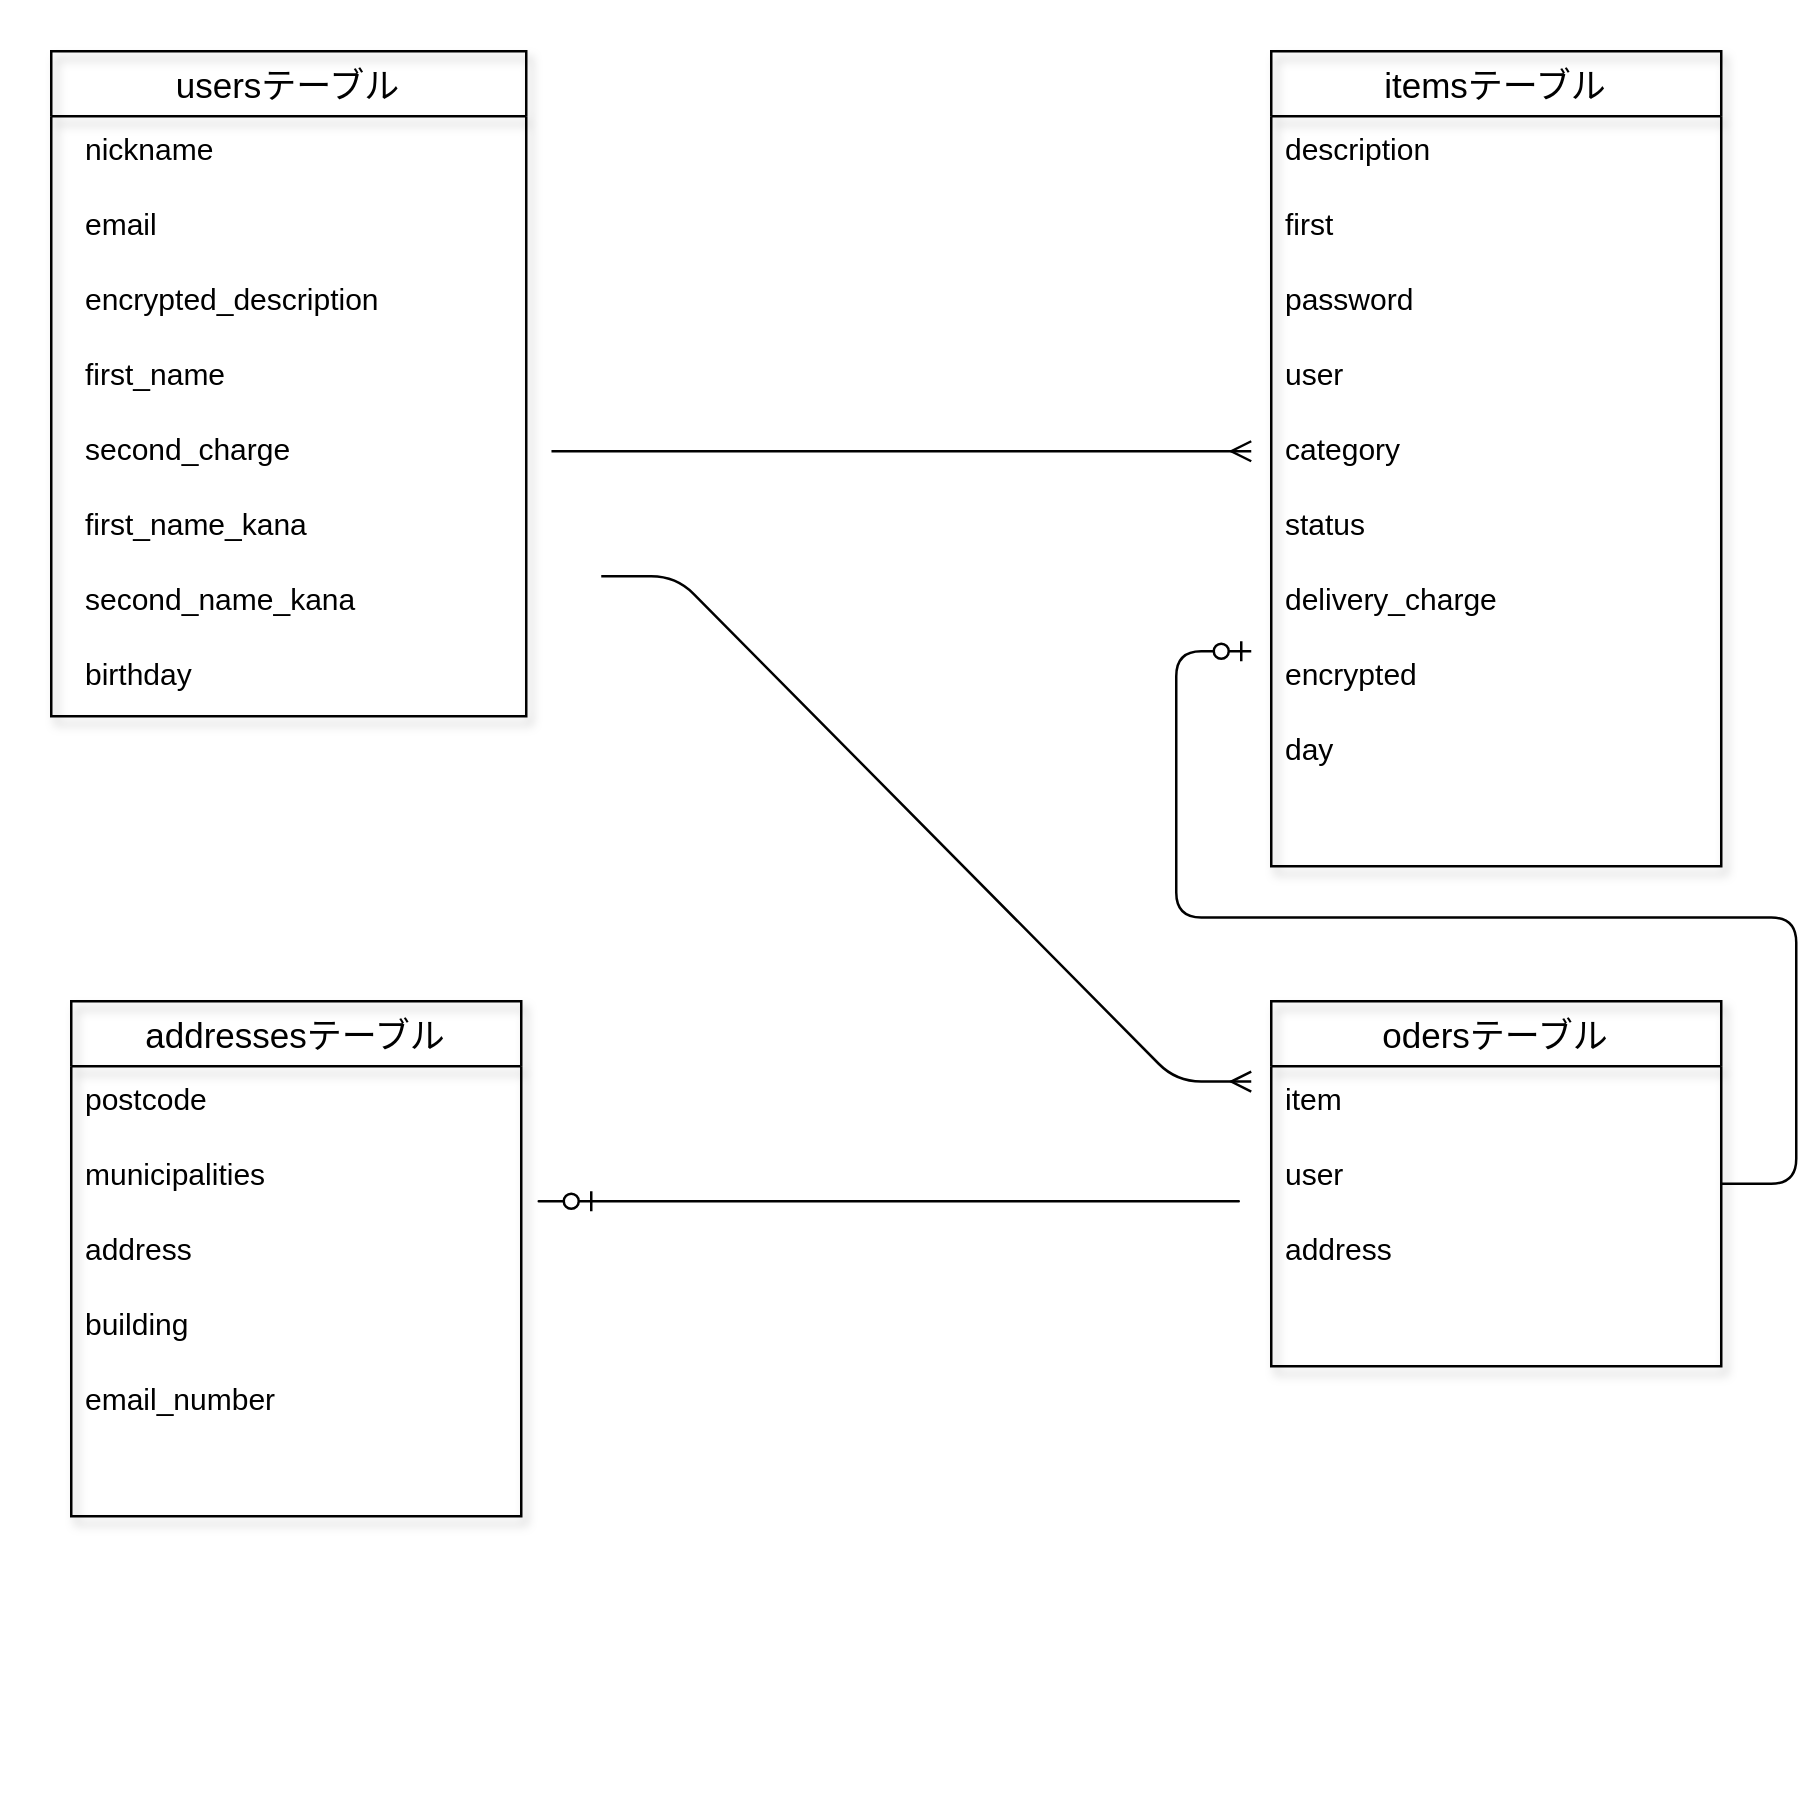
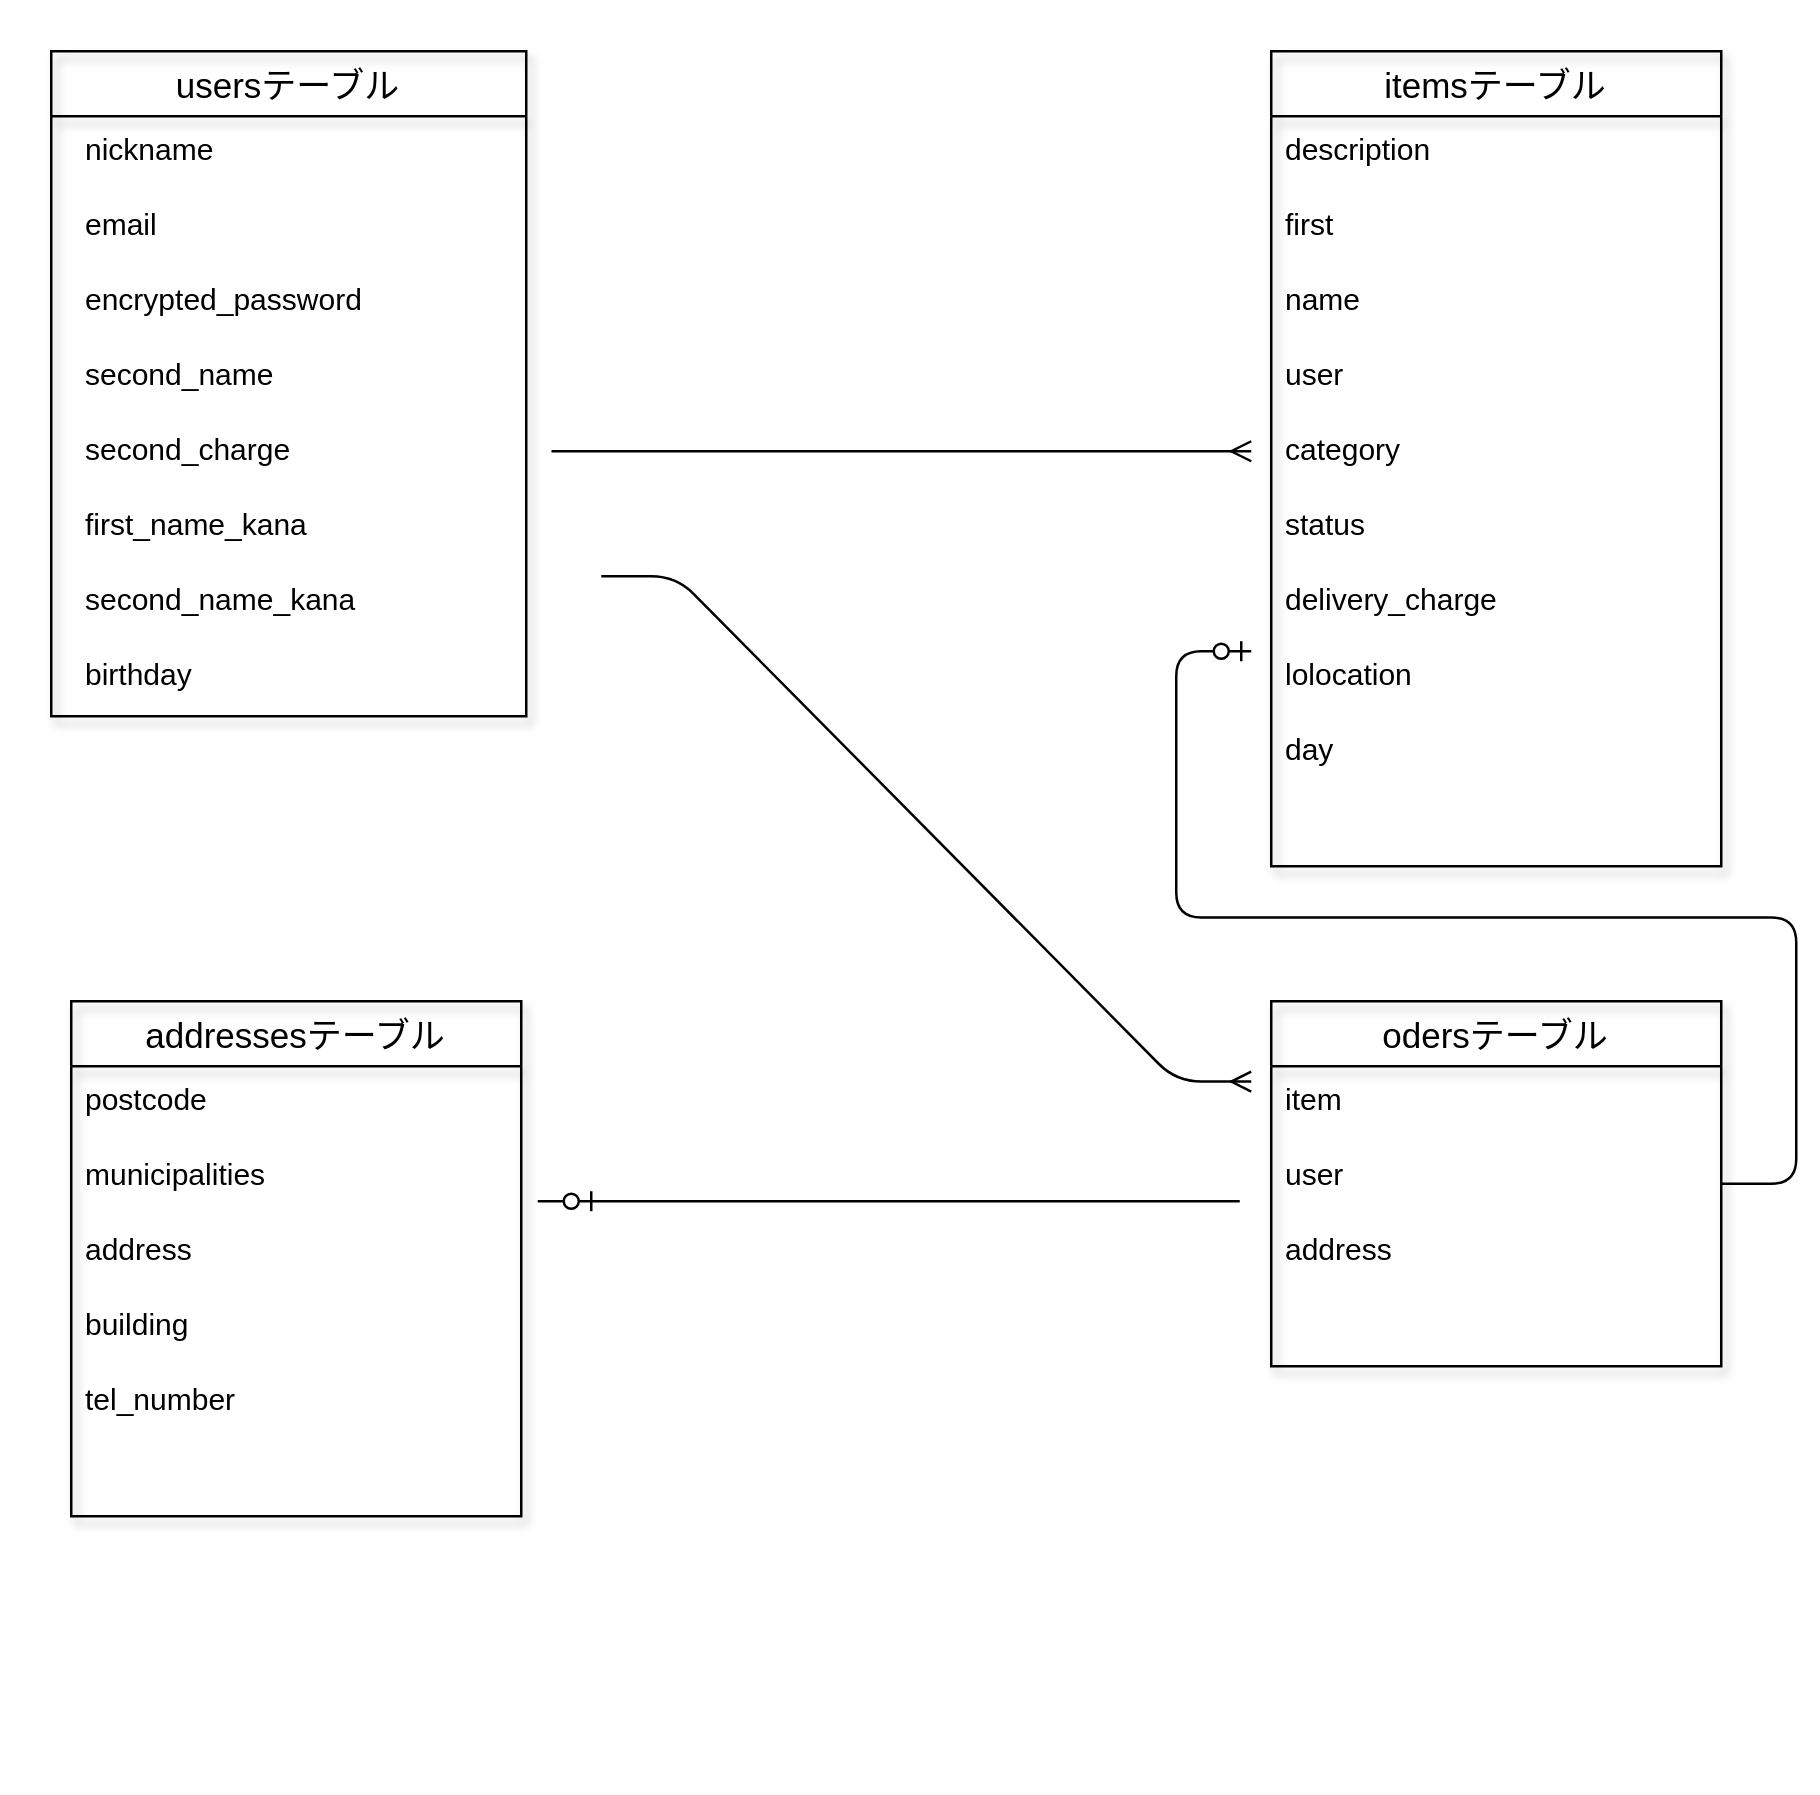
(254, 300) -> (236, 300)
(1352, 300) -> (1319, 300)
(165, 375) -> (177, 375)
(1361, 675) -> (1357, 675)
(178, 1400) -> (165, 1400)
